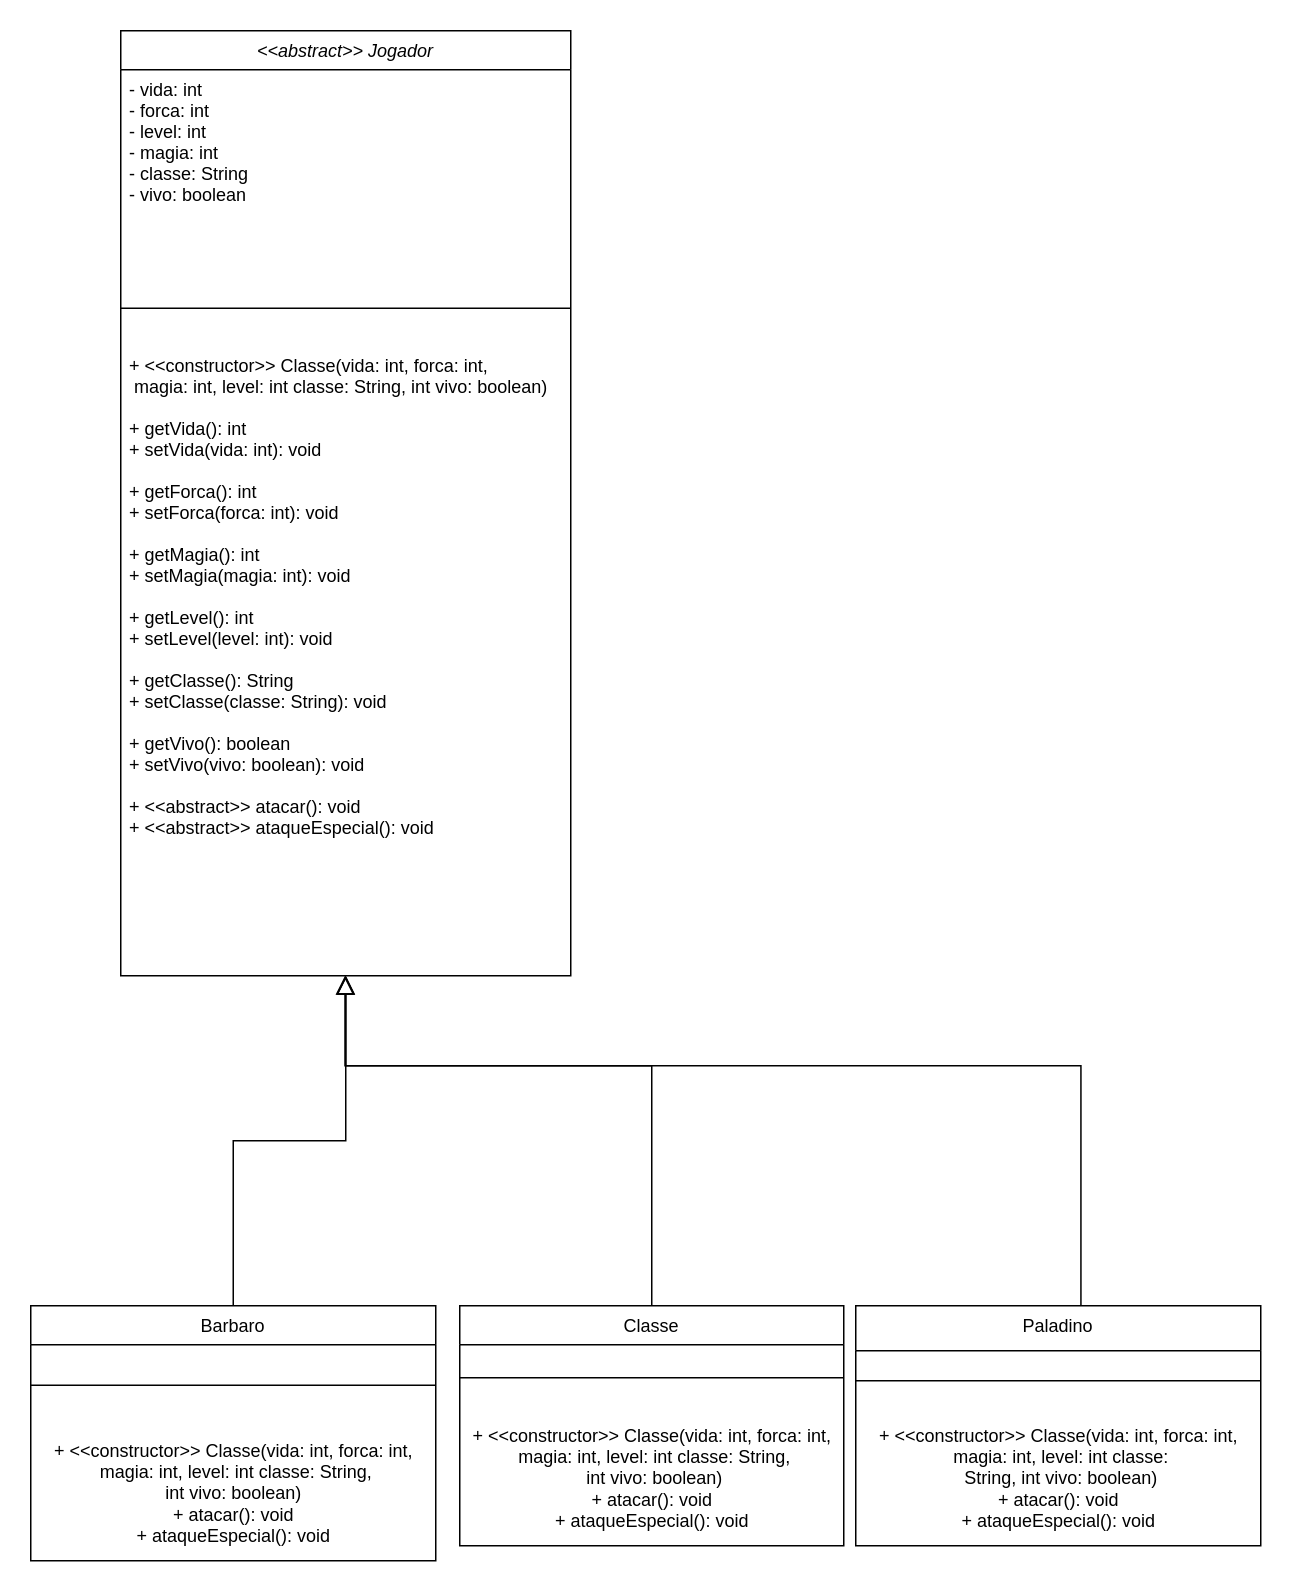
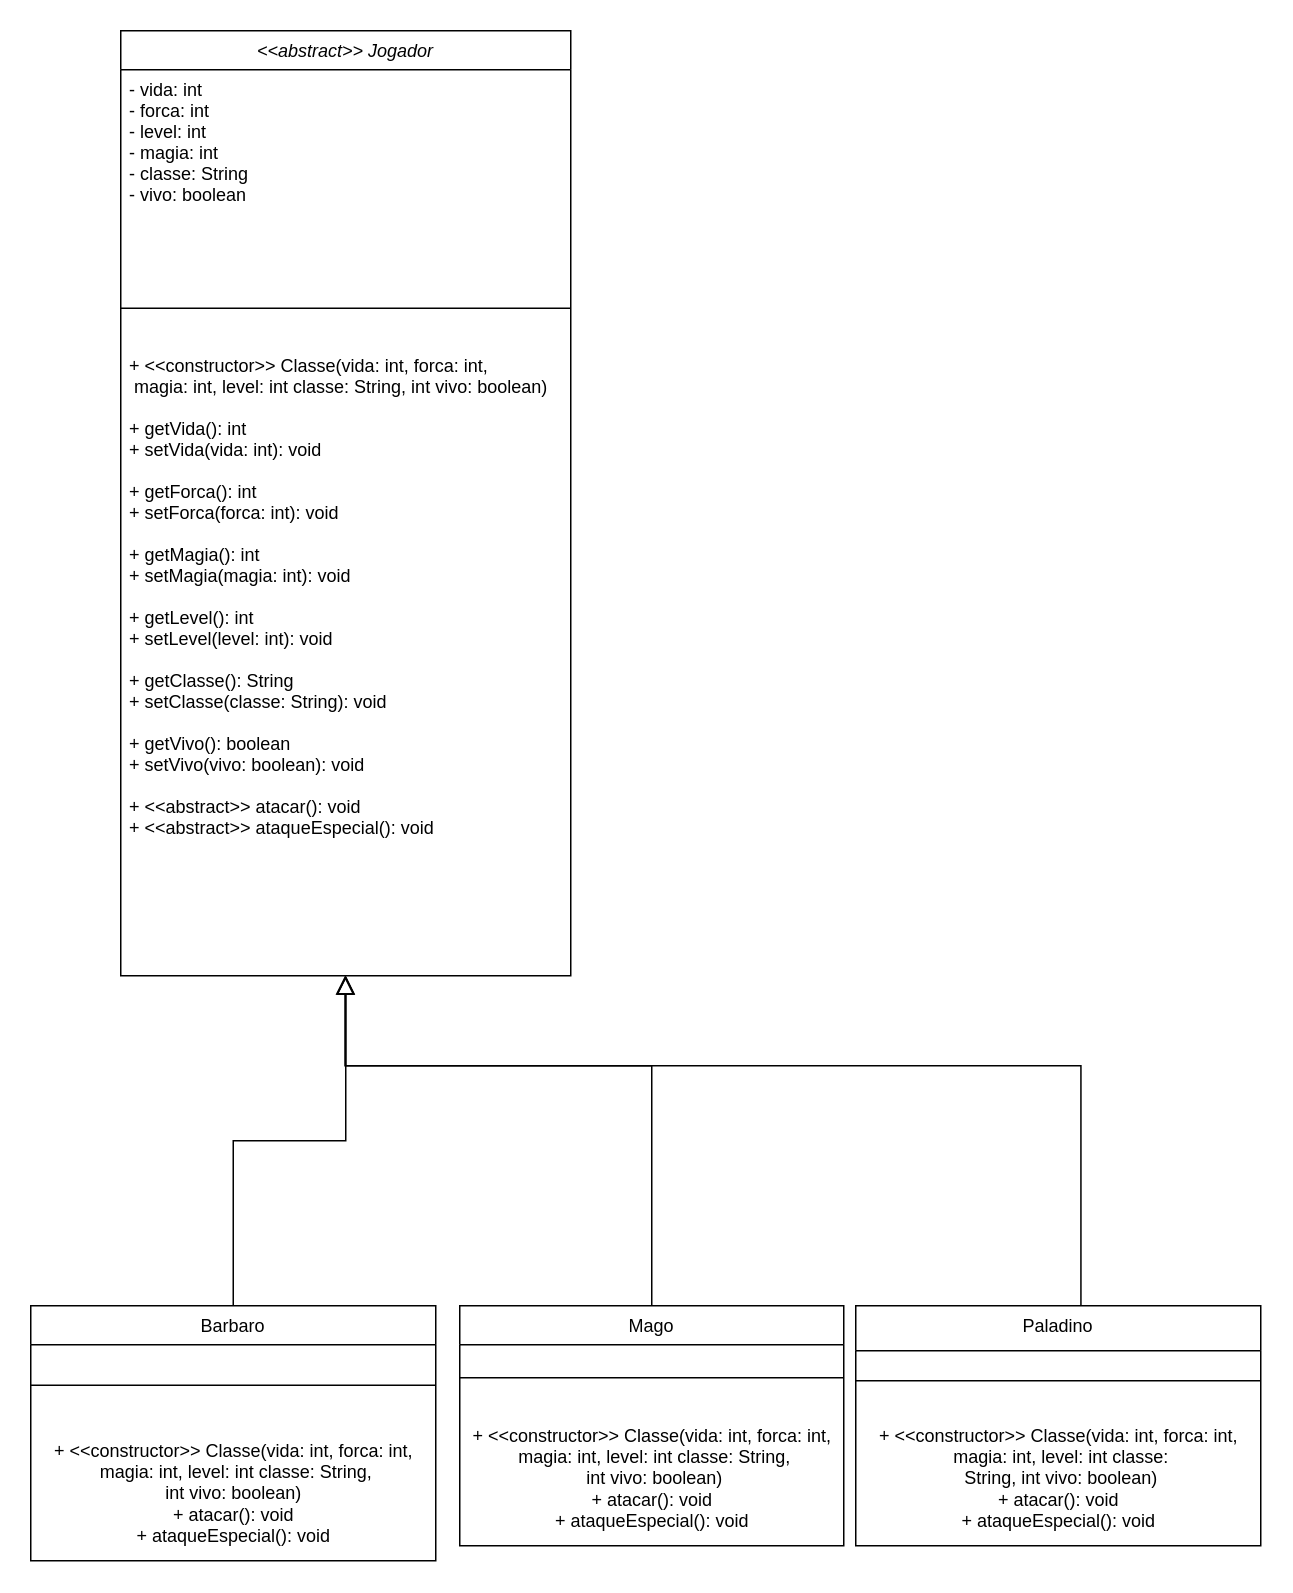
(651, 1326) -> (651, 1326)
